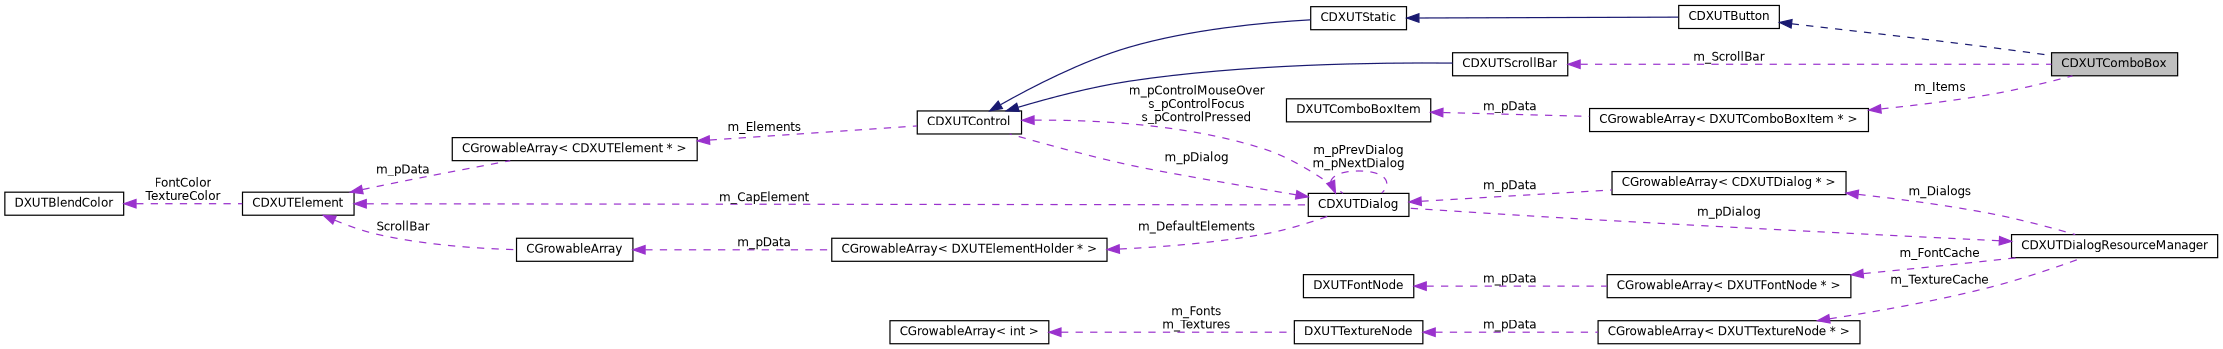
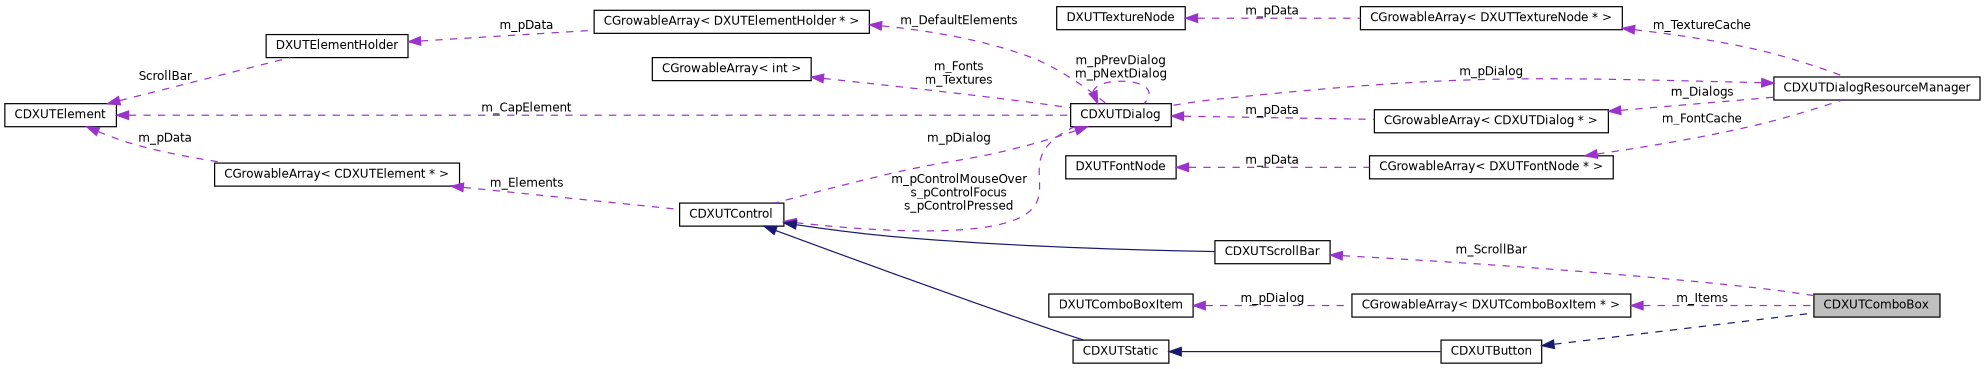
(1510, 107) -> (1273, 299)
(64, 204) -> none
(575, 250) -> (337, 46)
(1178, 332) -> (947, 92)
